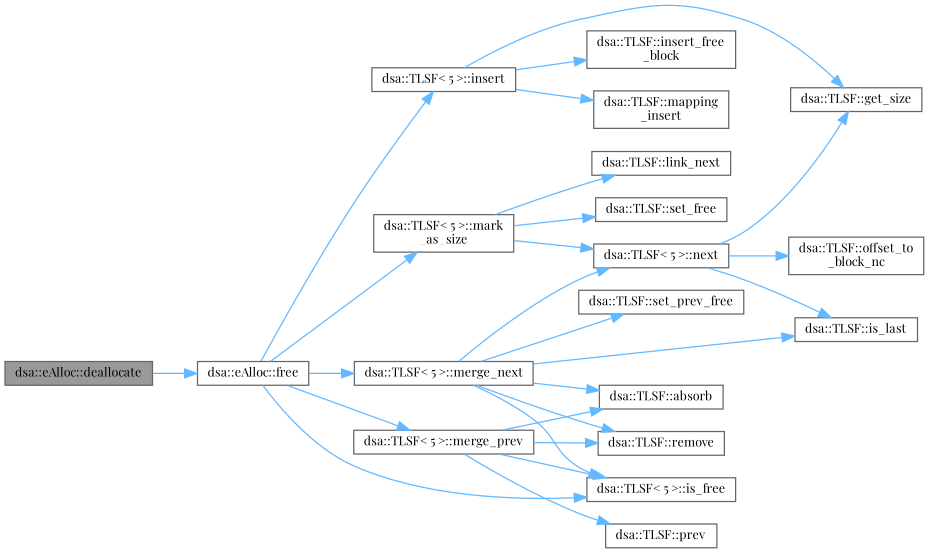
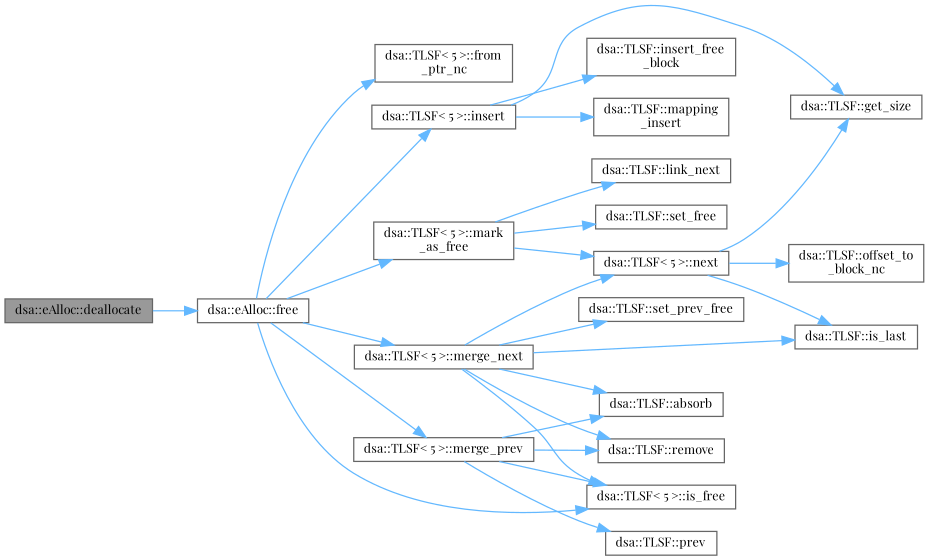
none -> (444, 63)
(444, 233) -> (444, 241)
